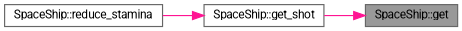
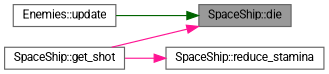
none -> (65, 16)
(178, 16) -> (140, 58)
(412, 16) -> (245, 16)
